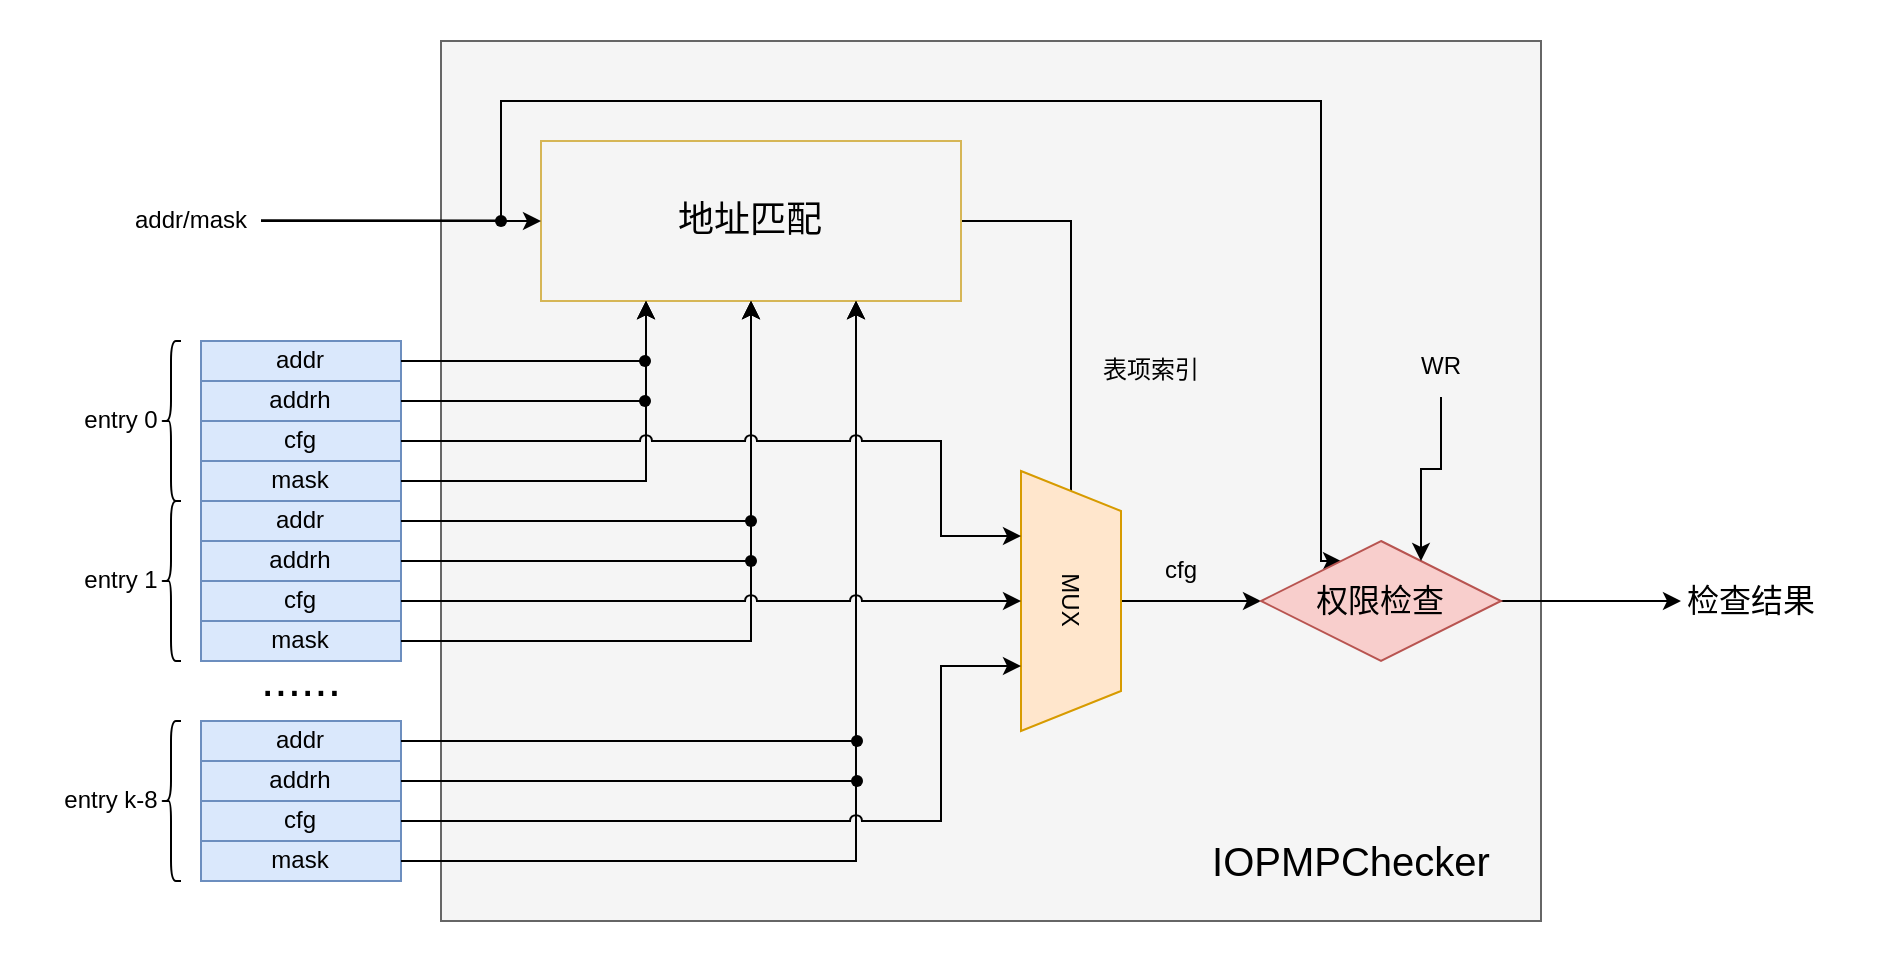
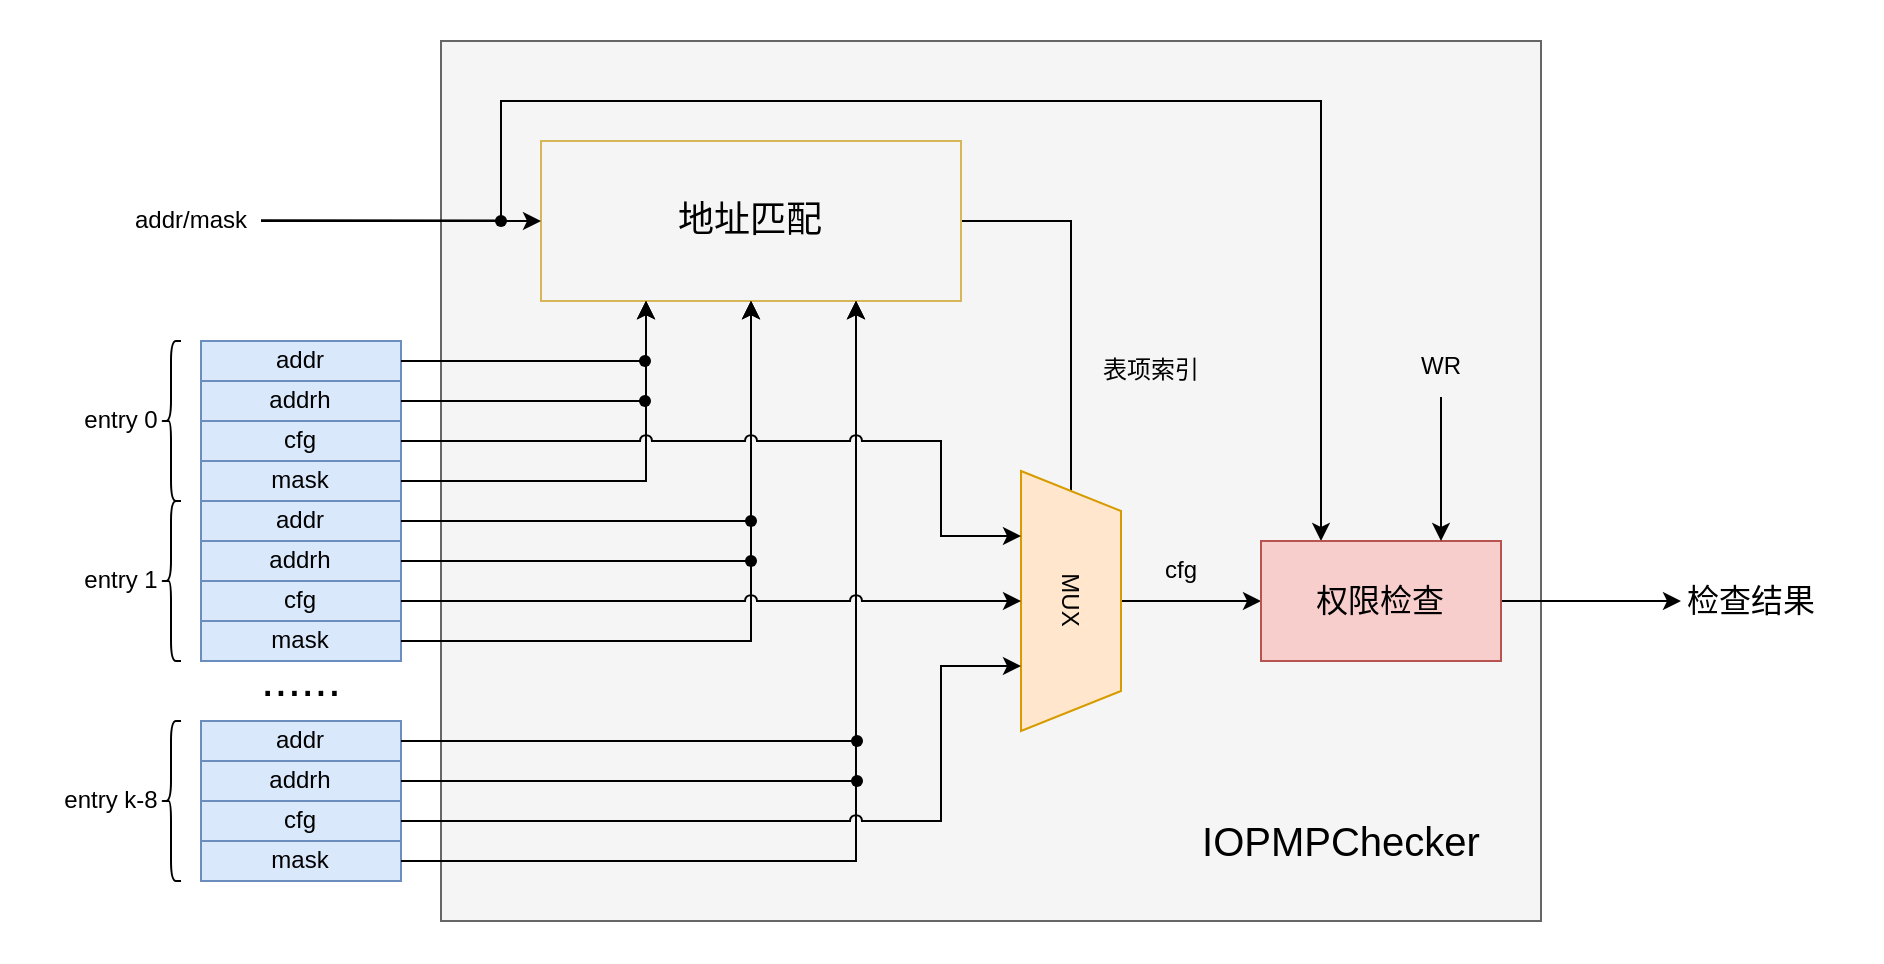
(1381, 601) -> (1381, 601)
(1351, 861) -> (1341, 841)
